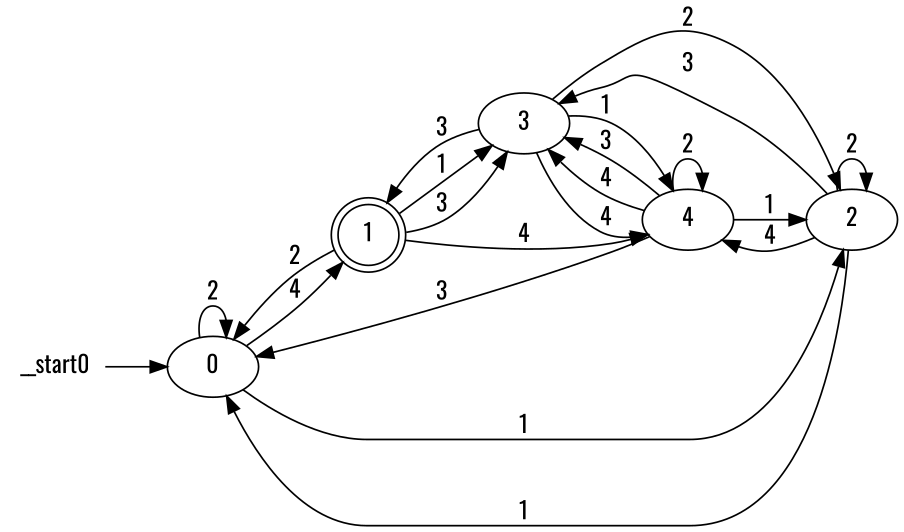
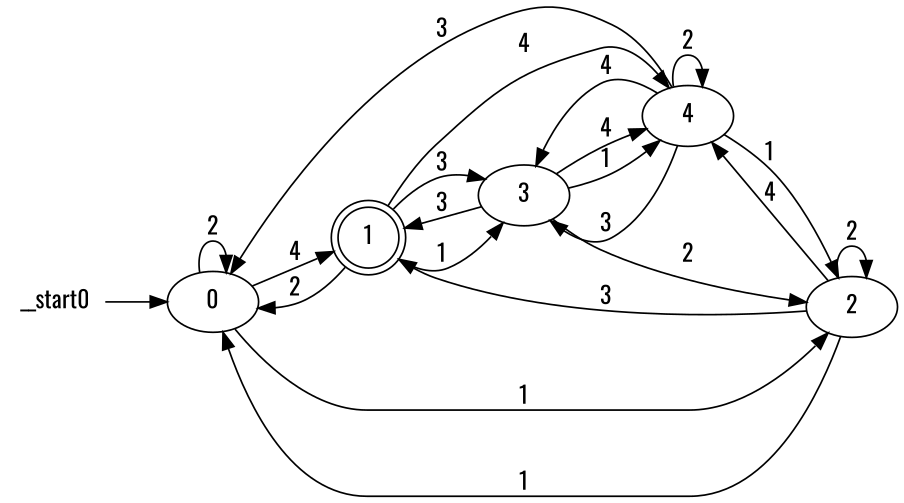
(711, 107) -> (607, 311)
